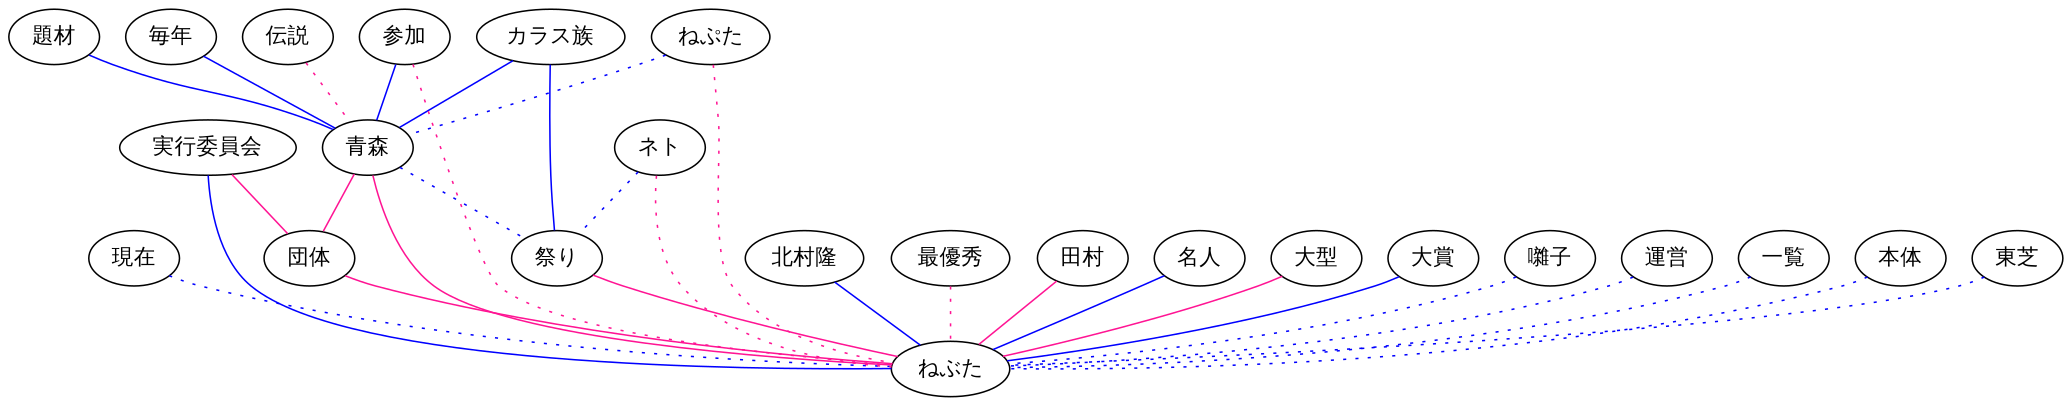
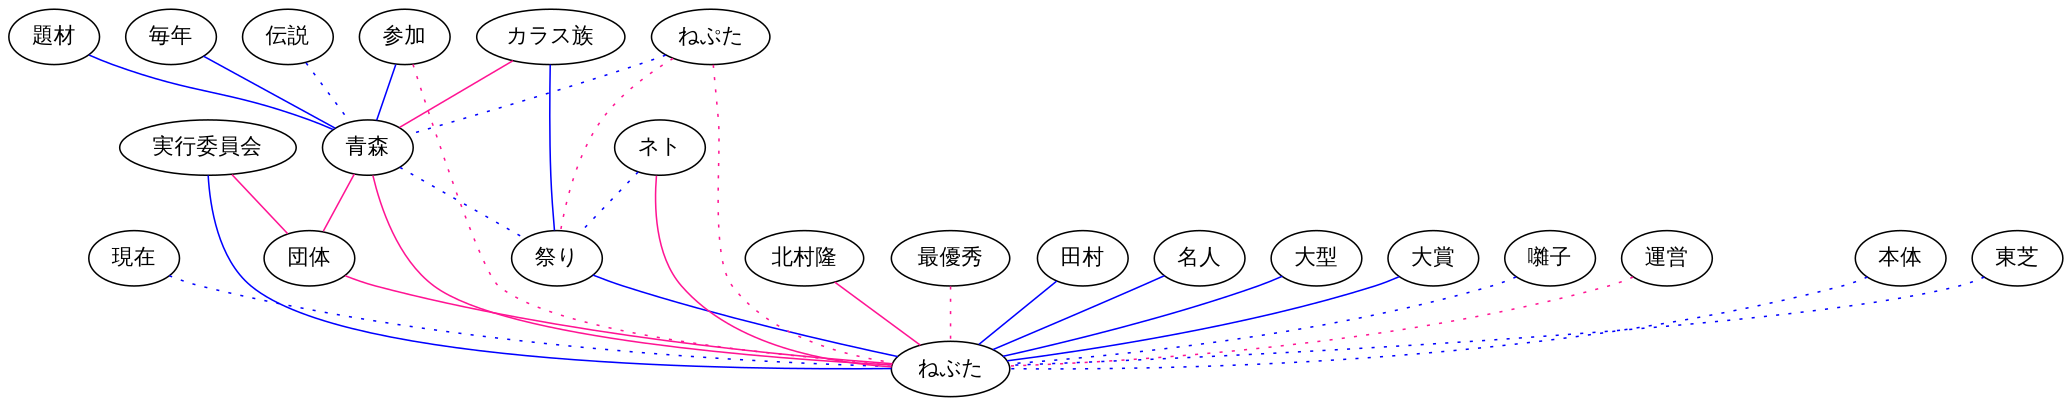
(328, 92) -> (328, 92)
(456, 94) -> (456, 94)
none -> (595, 130)
(1784, 258) -> none
(1018, 313) -> (1018, 313)
(878, 314) -> (878, 314)
(744, 320) -> (744, 320)
(1144, 321) -> (1144, 321)
(741, 330) -> (741, 330)
(1324, 340) -> (1324, 340)
